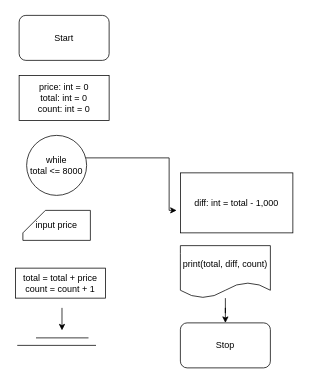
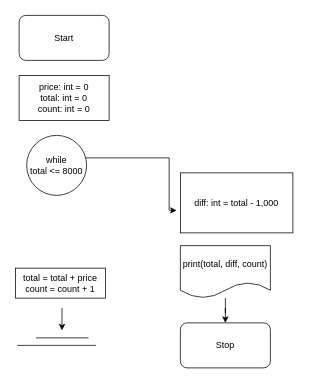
(57, 225) -> none
